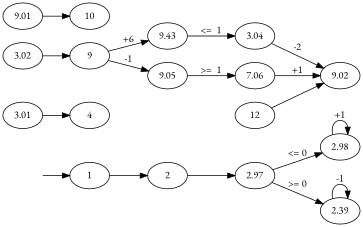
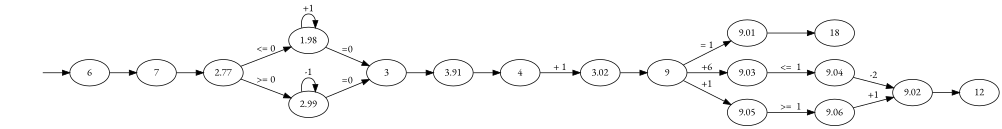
(90, 16) -> (835, 33)
(168, 36) -> (747, 73)
(255, 36) -> (835, 73)
none -> (704, 55)
(129, 59) -> (707, 84)
none -> (386, 73)
none -> (556, 73)
(255, 76) -> (835, 112)
(294, 97) -> (942, 93)
(23, 115) -> (453, 73)
(340, 147) -> (309, 40)
(90, 176) -> (90, 73)
(168, 176) -> (156, 73)
(255, 176) -> (223, 73)
(340, 211) -> (309, 104)
